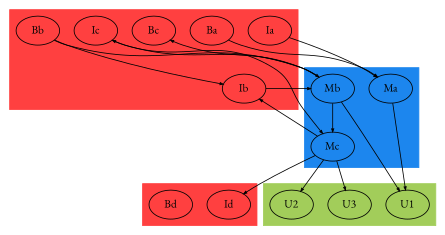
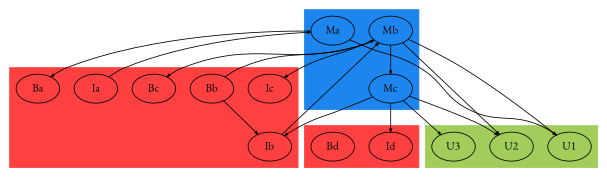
(306, 55) -> (180, 40)
(268, 65) -> none
none -> (450, 87)
